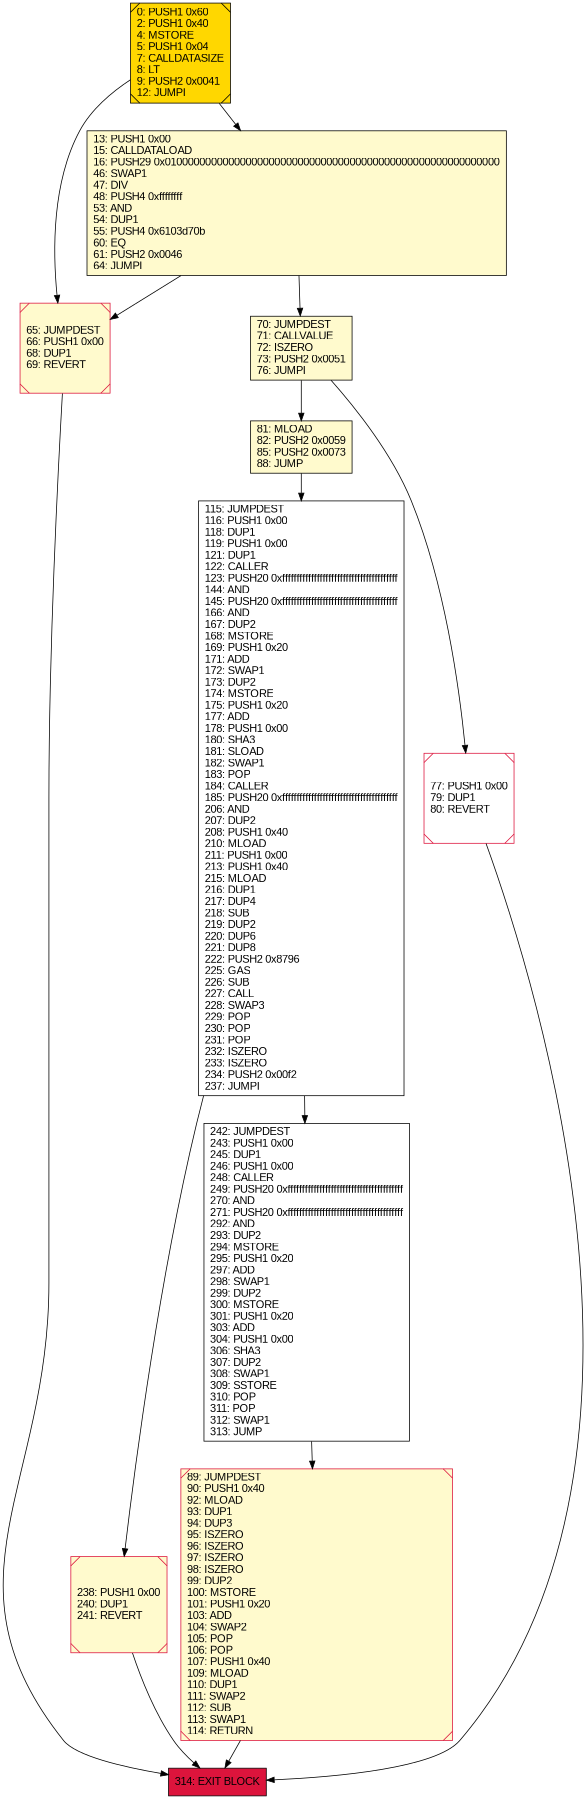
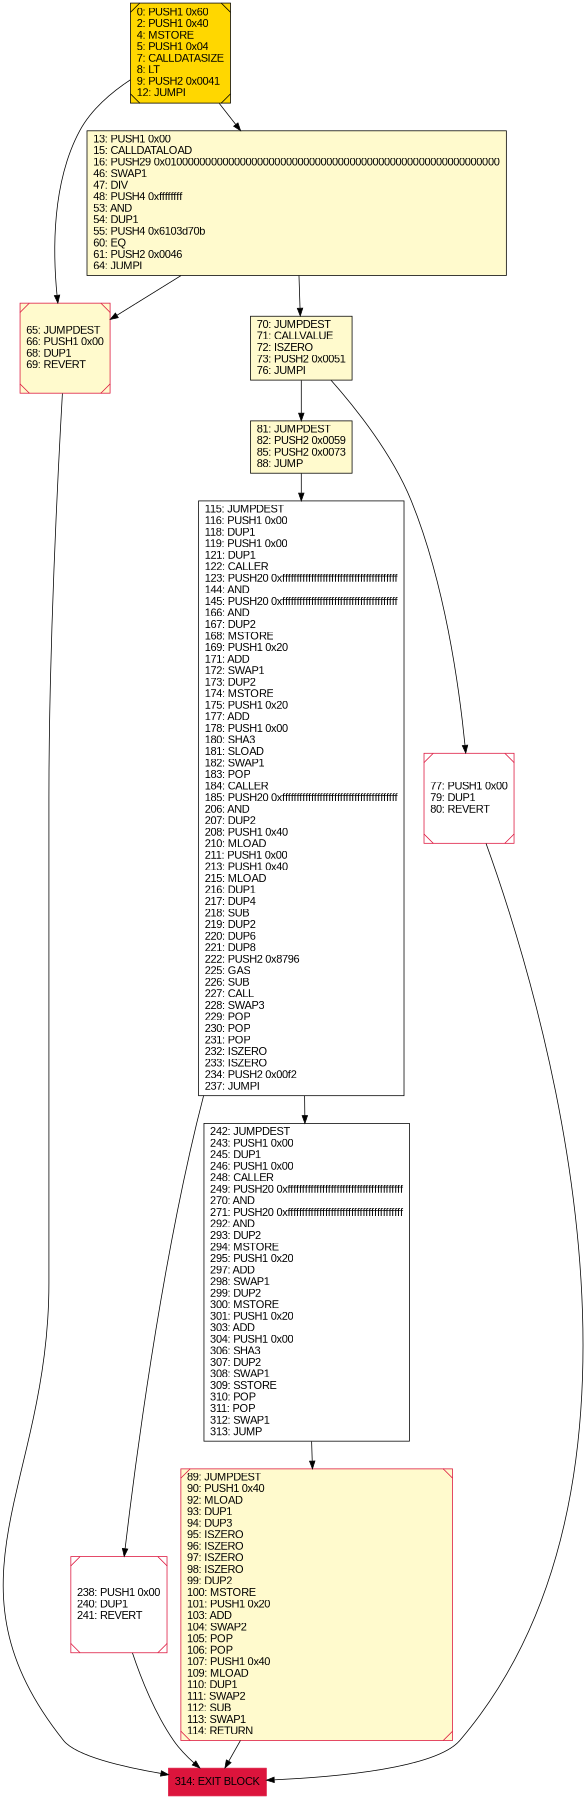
(301, 447) -> (301, 447)
(119, 1605) -> (119, 1605)
(217, 1782) -> (217, 1782)
